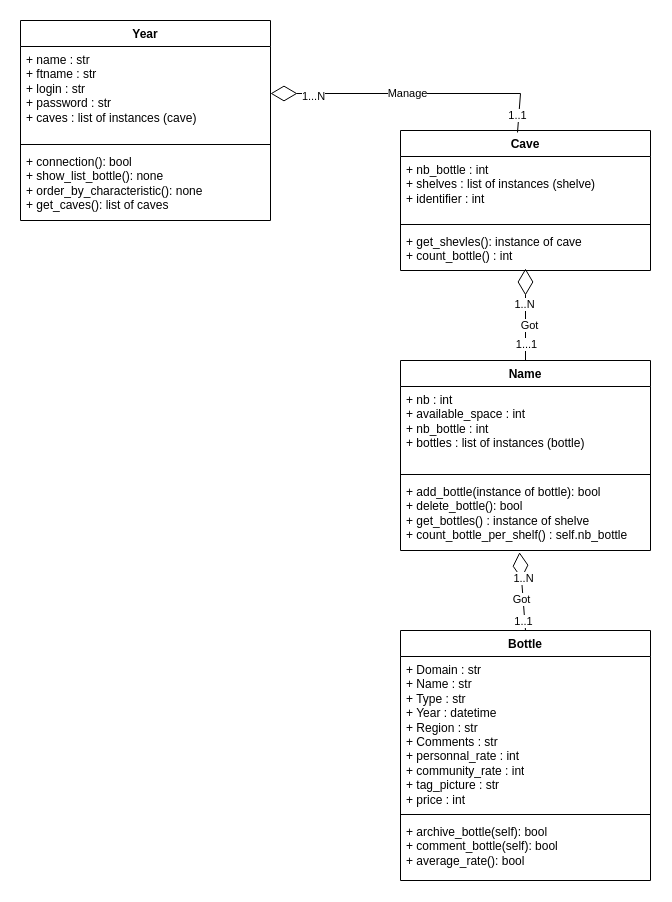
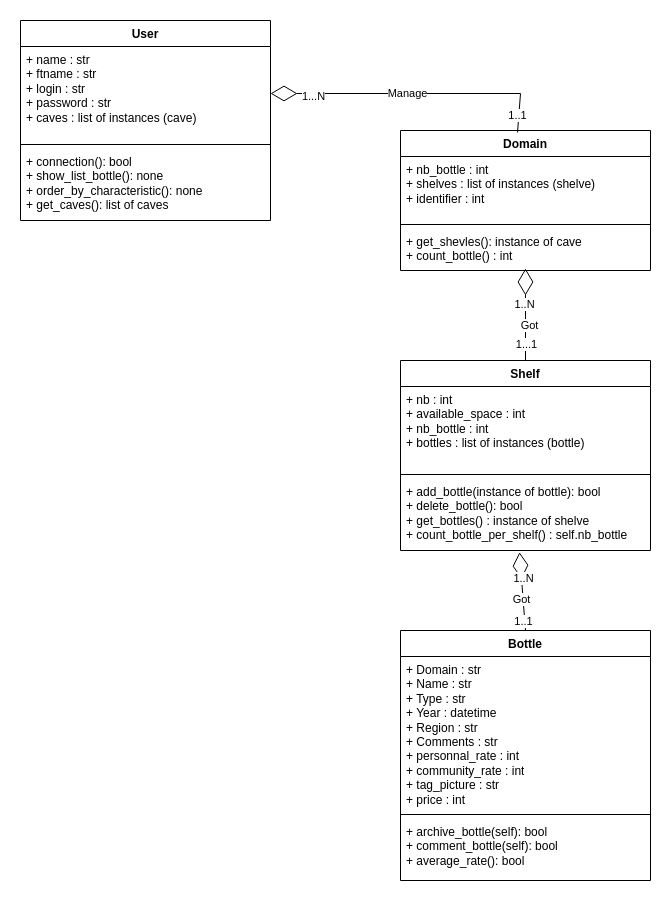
(146, 35) -> (146, 35)
(526, 145) -> (526, 145)
(526, 375) -> (526, 375)
